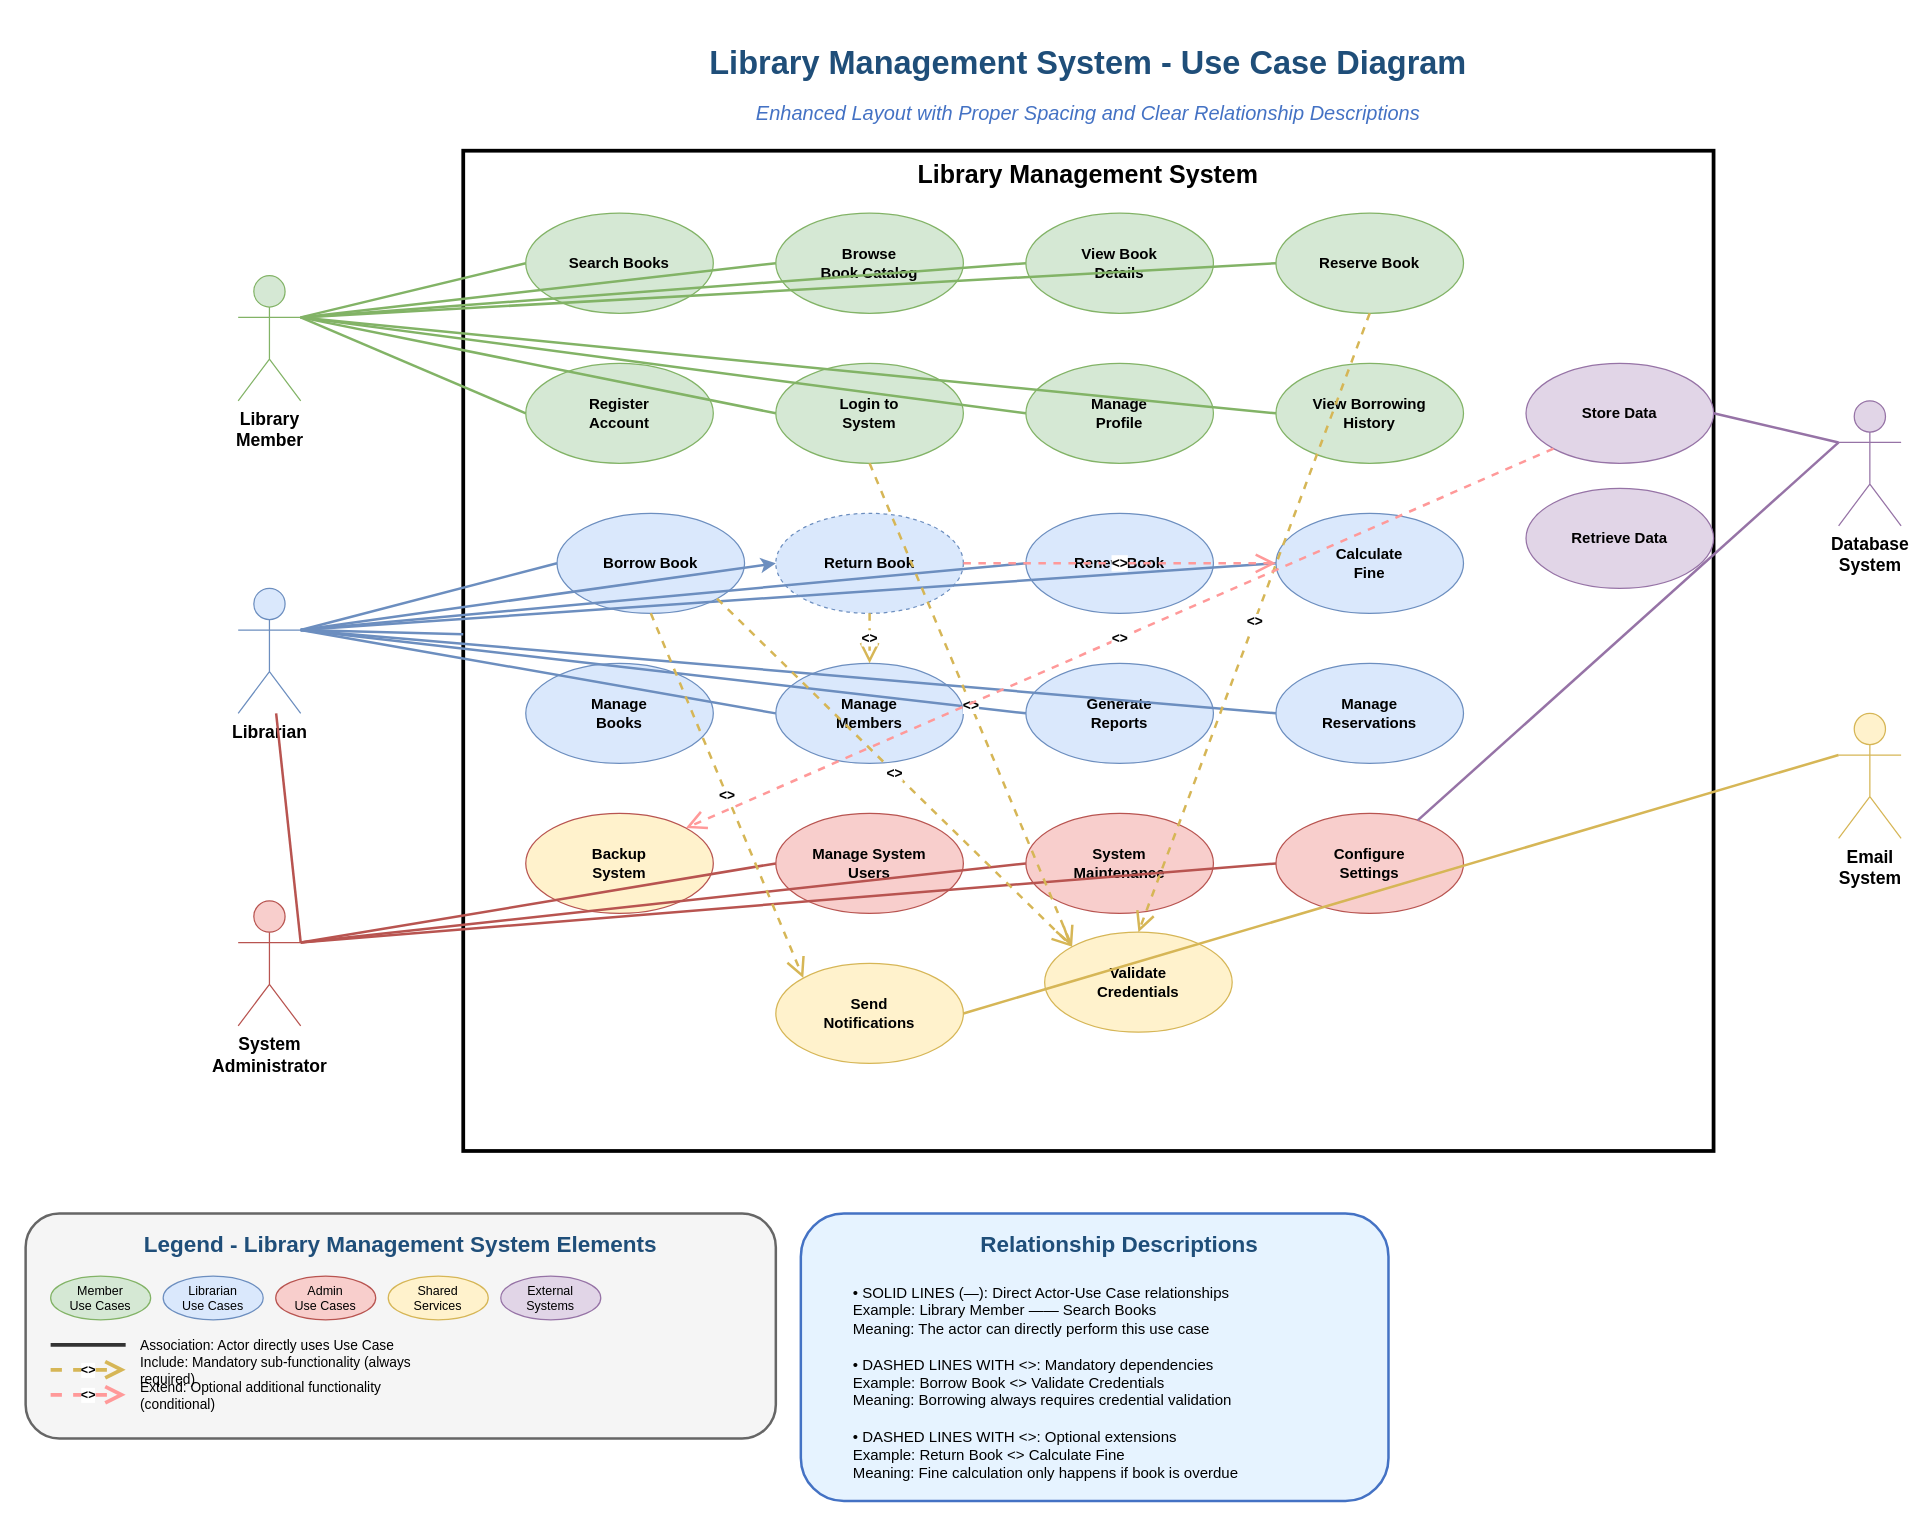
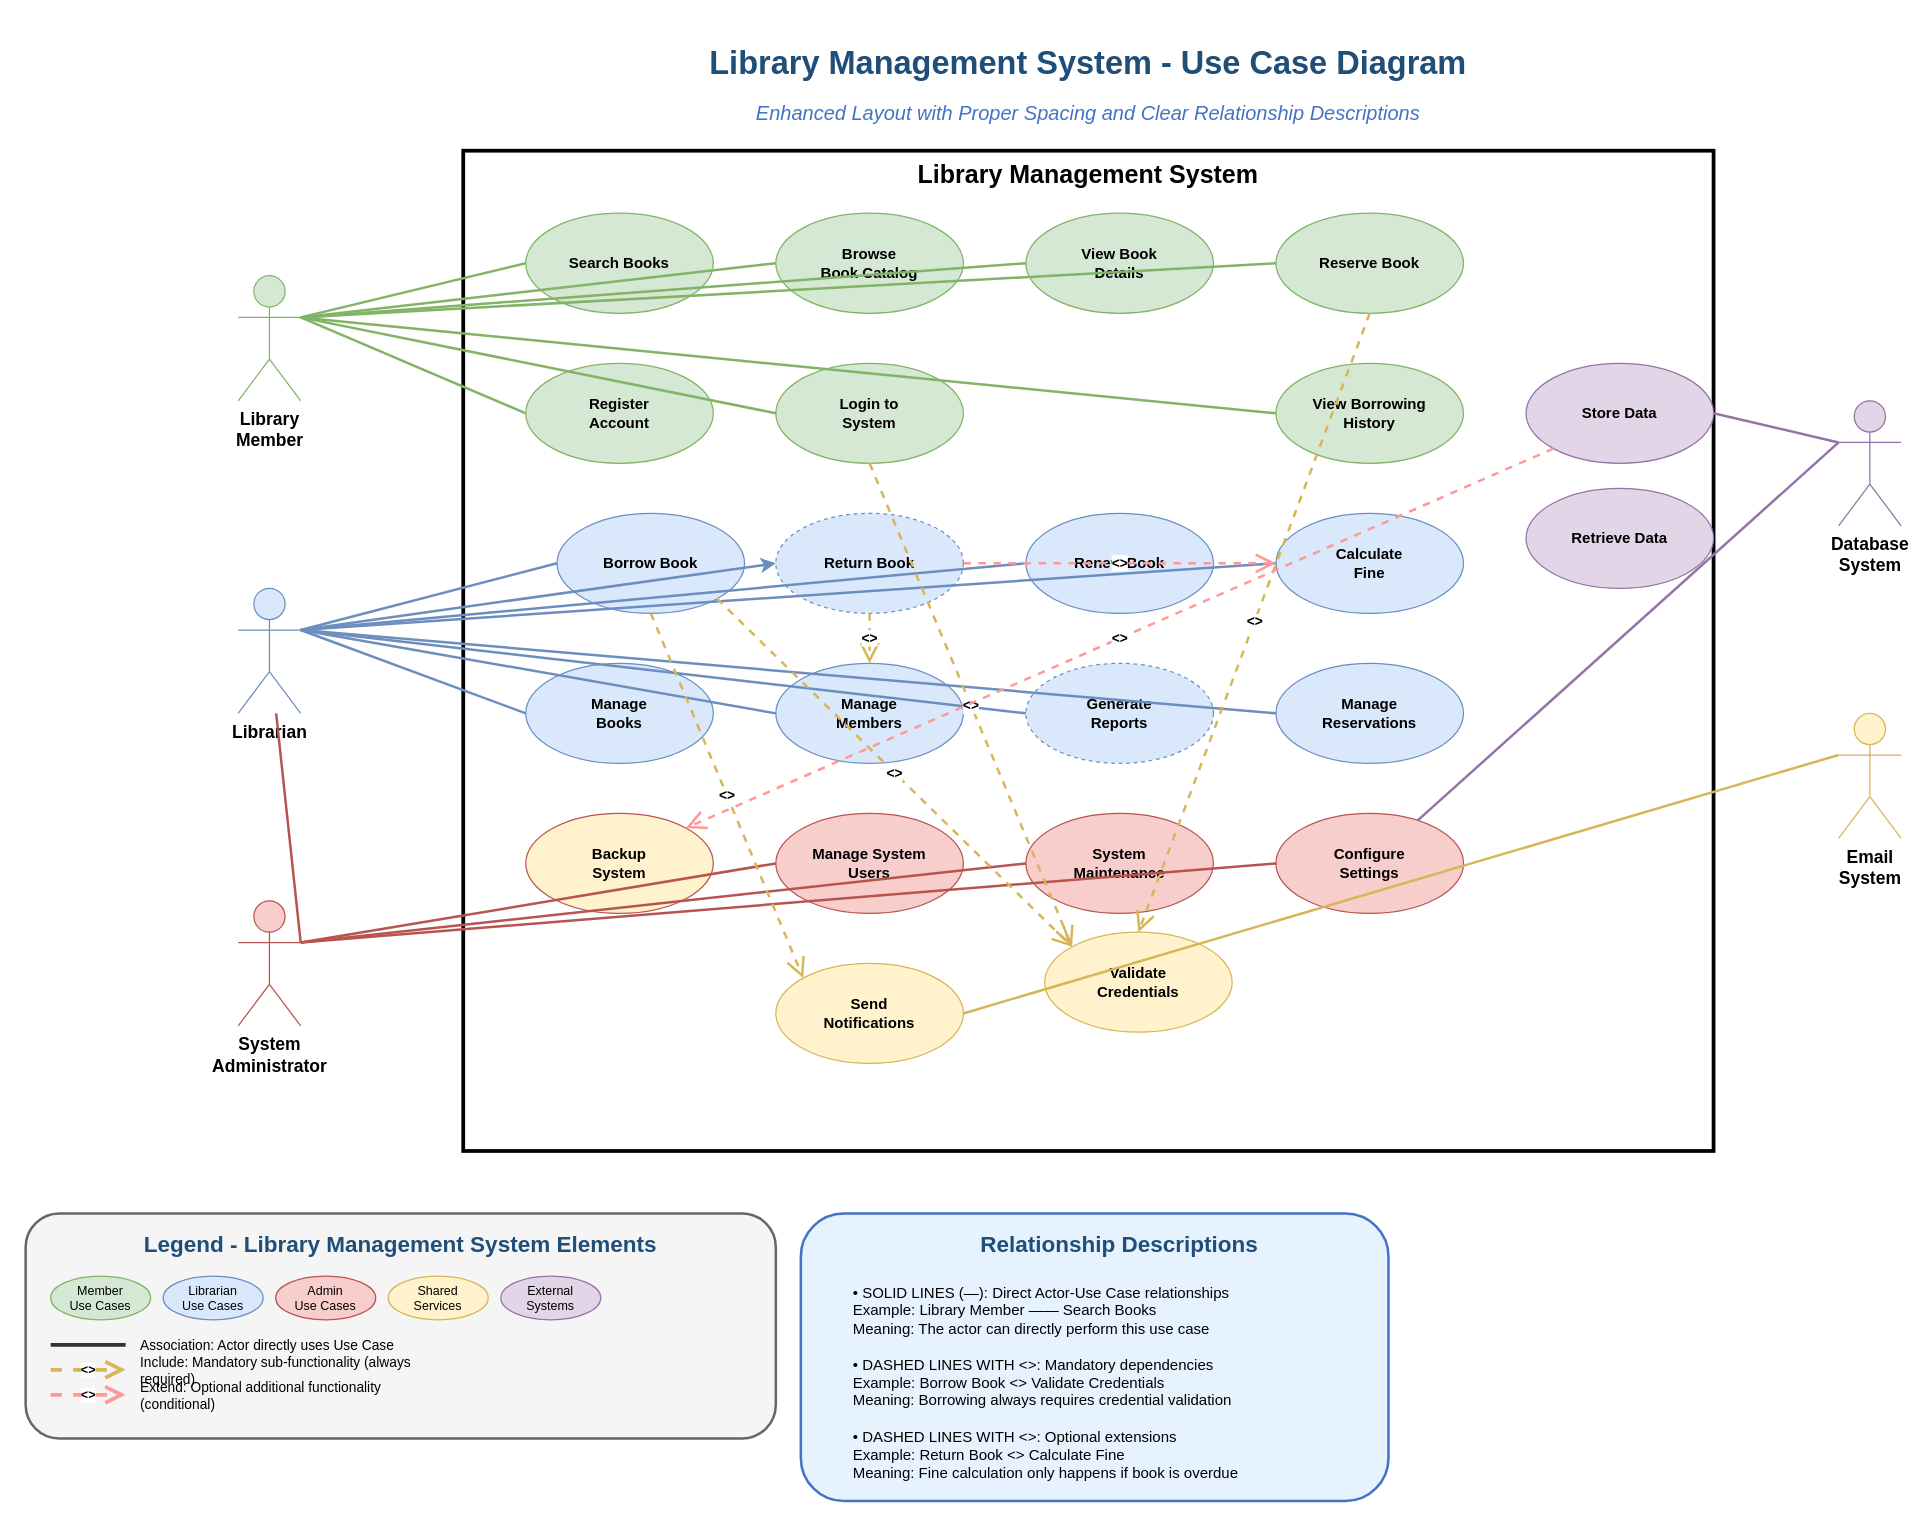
(686, 368) -> none
(1119, 413) -> none
(393, 632) -> (416, 673)
(1119, 713) -> (1119, 713)
